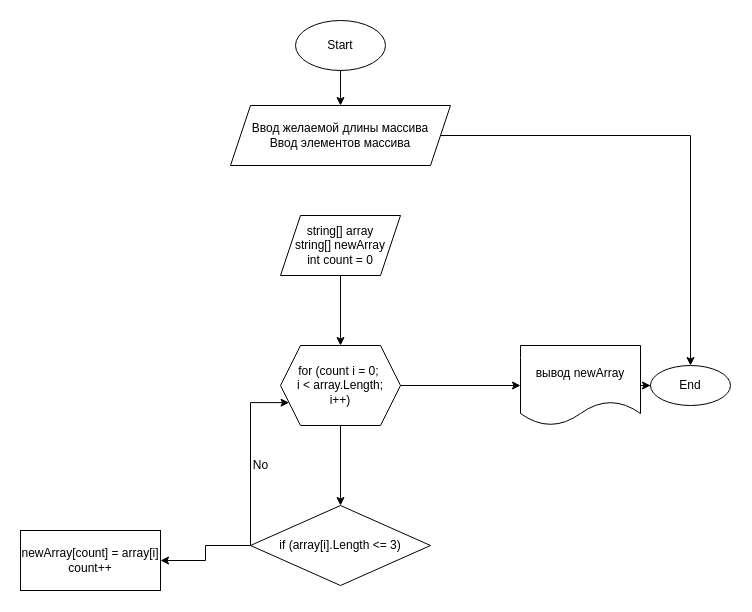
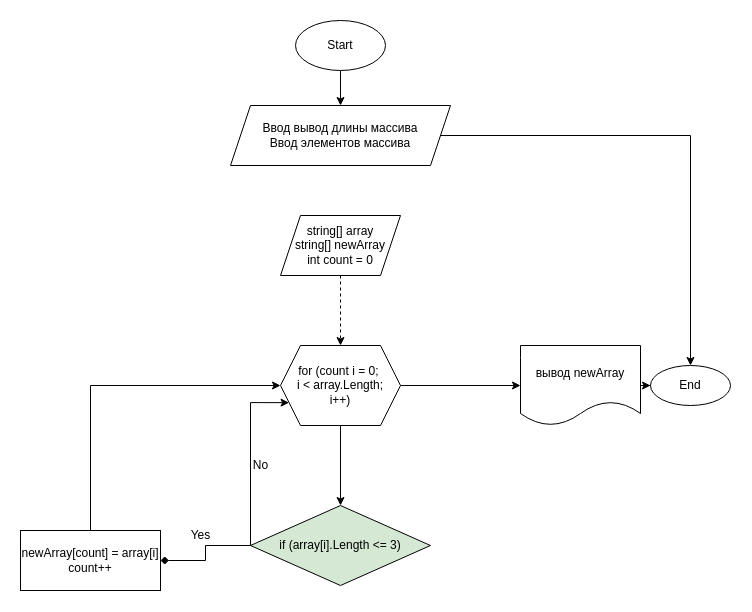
(341, 136) -> (341, 136)
(341, 306) -> (341, 306)
none -> (110, 386)
none -> (201, 536)
(341, 546) -> (341, 546)
(168, 561) -> (169, 561)
